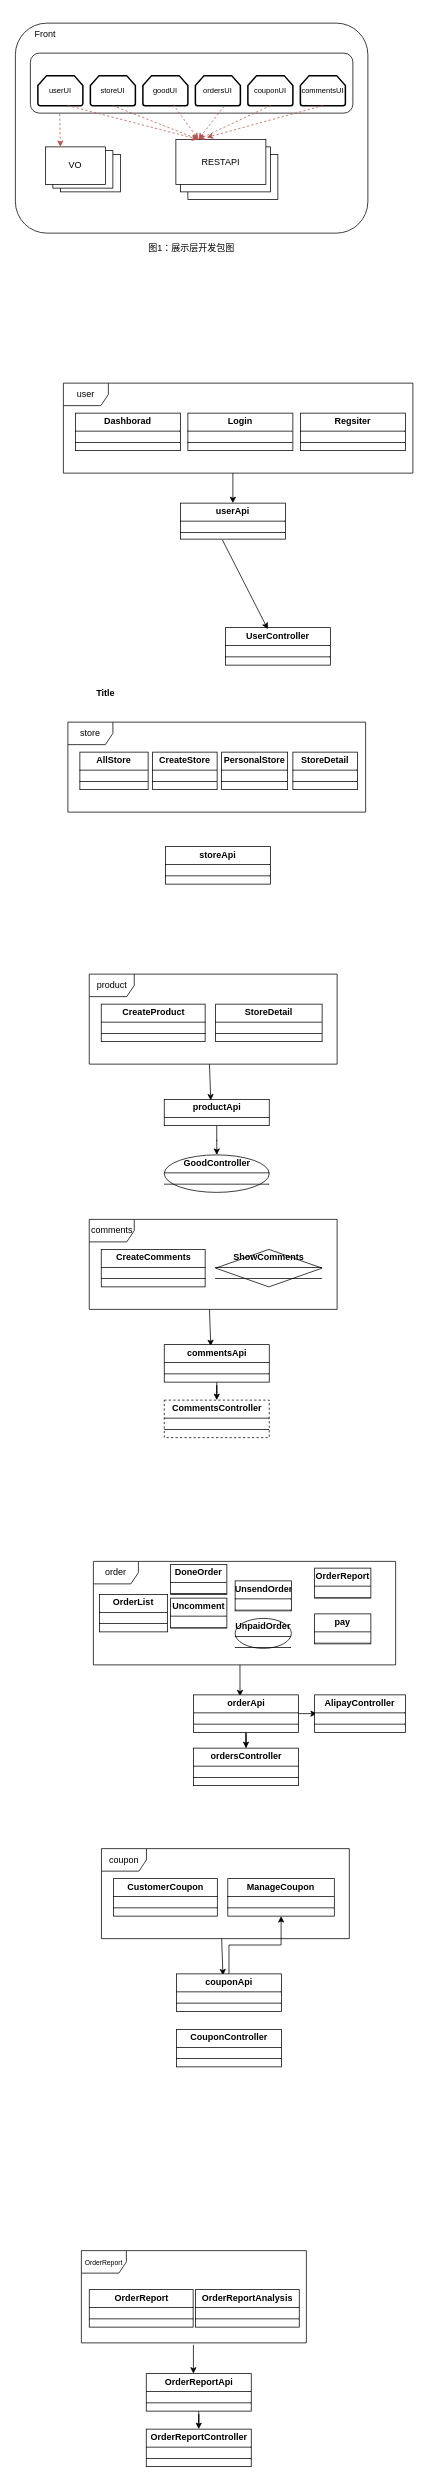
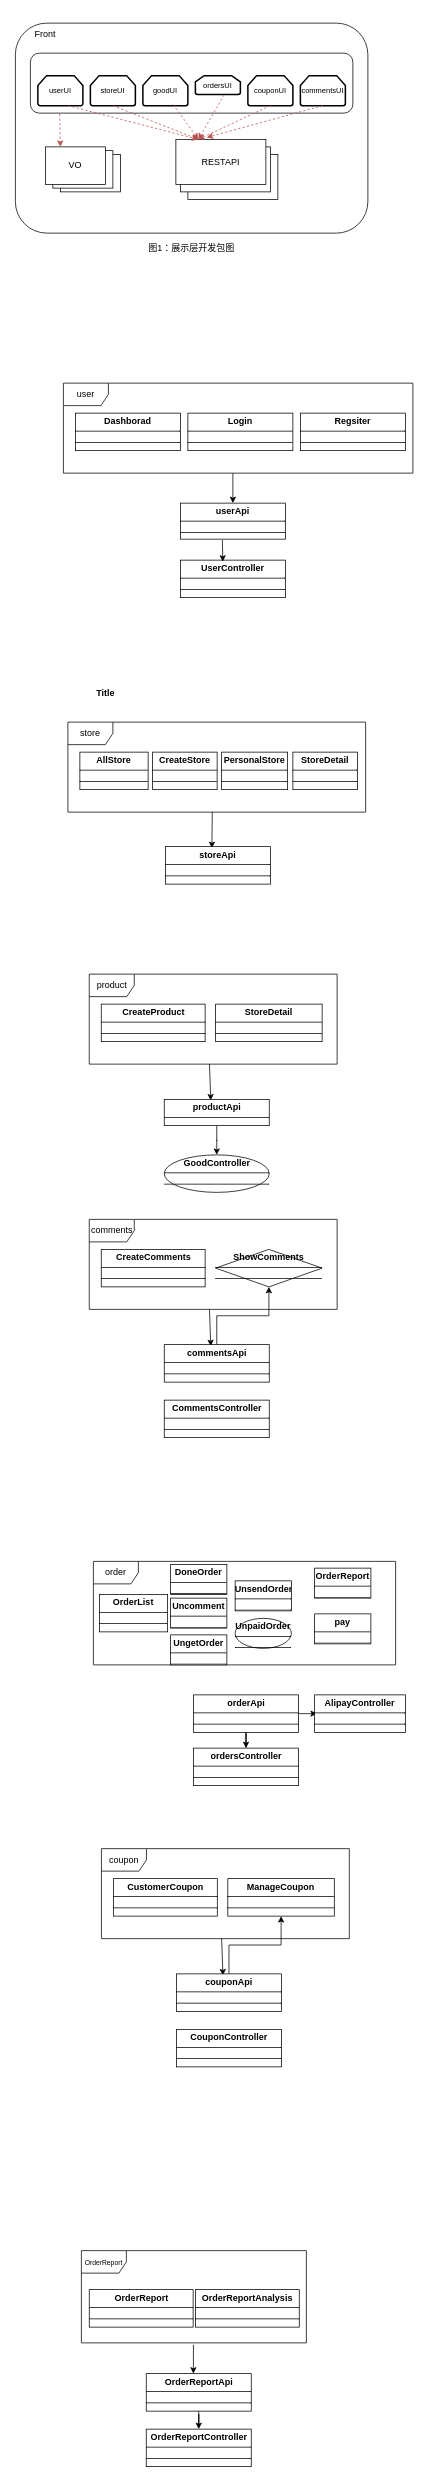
(218, 90) -> (218, 85)
(278, 646) -> (233, 579)
none -> (212, 818)
(217, 1394) -> (230, 1316)
(217, 1419) -> (217, 1419)
none -> (199, 1650)
(240, 1689) -> none
